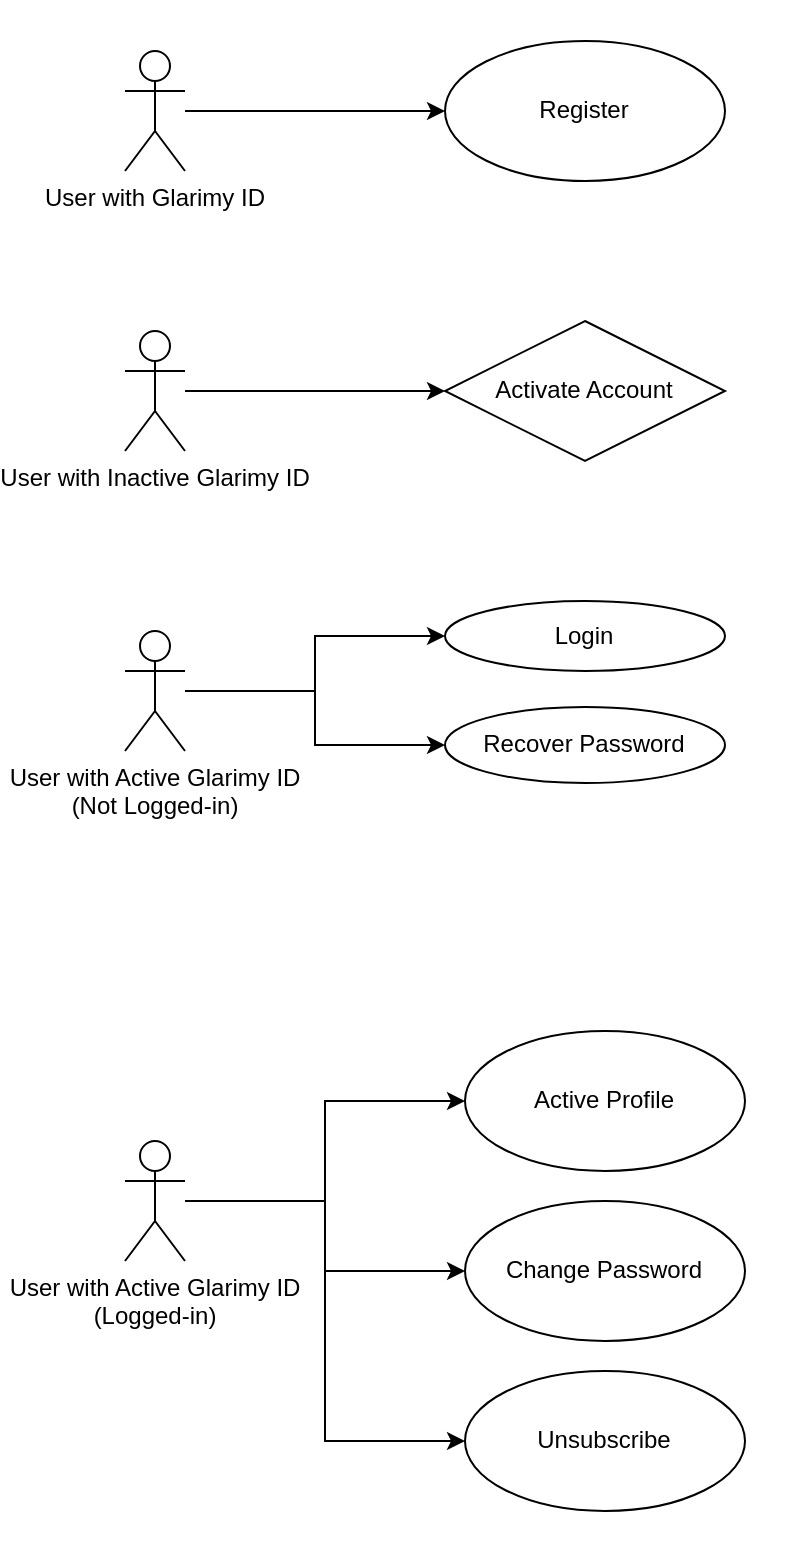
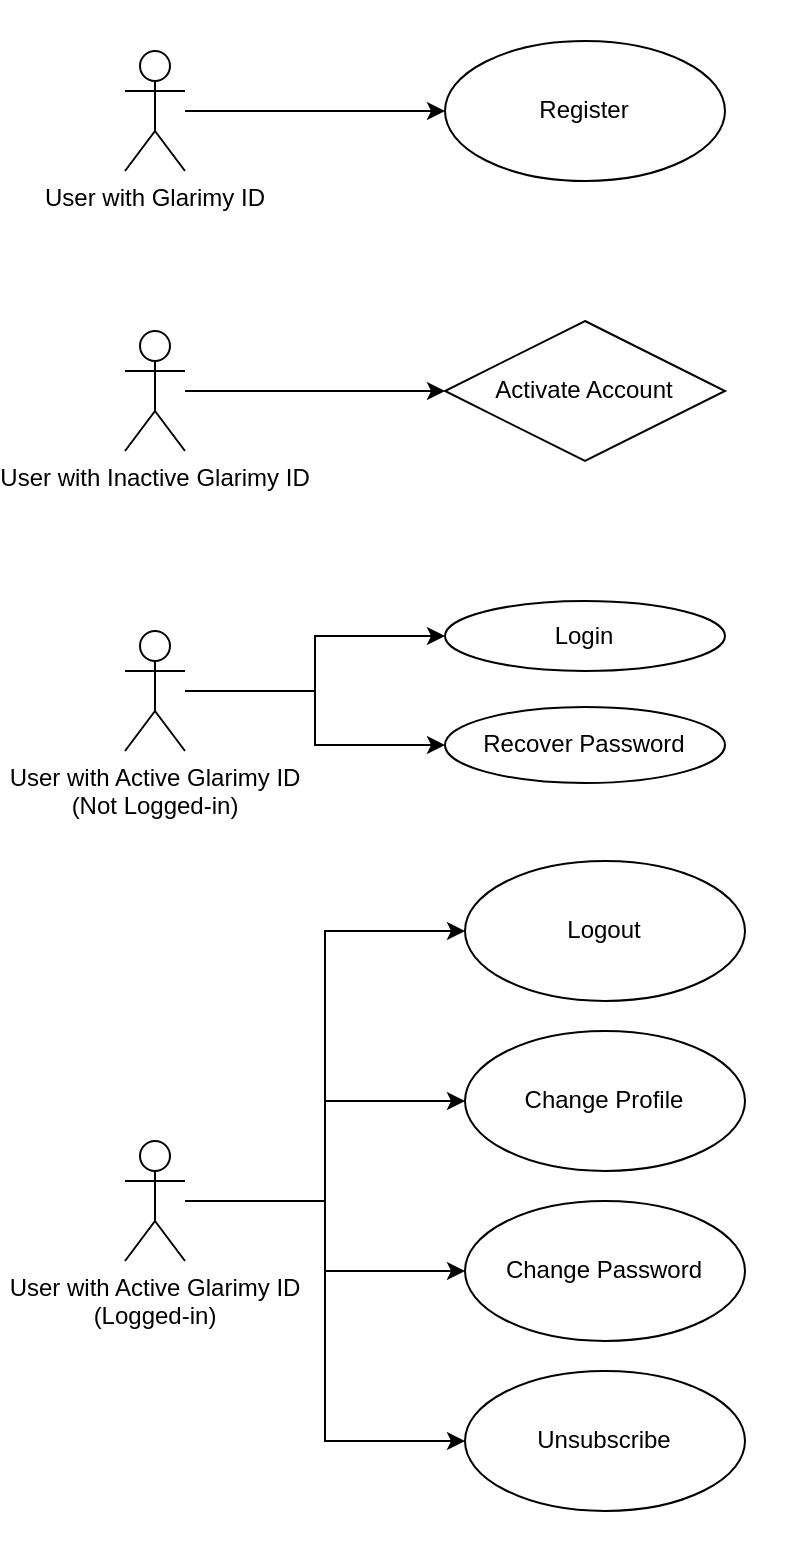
none -> (605, 931)
none -> (325, 951)
(605, 1101) -> (605, 1101)
